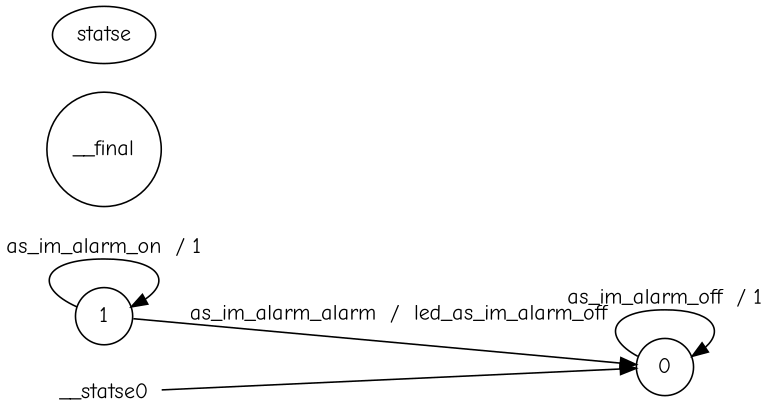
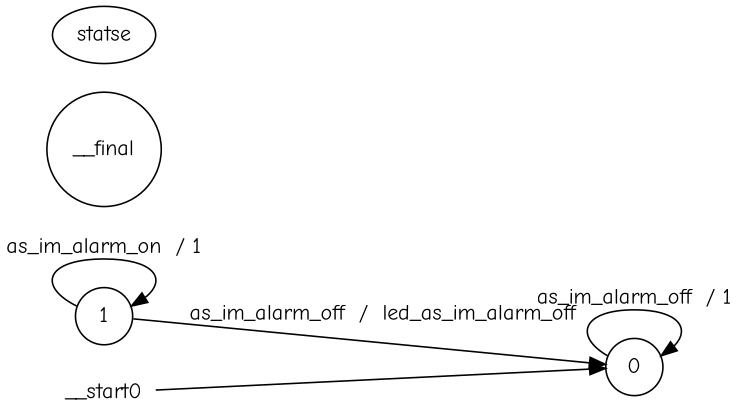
(399, 314) -> (383, 314)
(104, 392) -> (104, 392)
